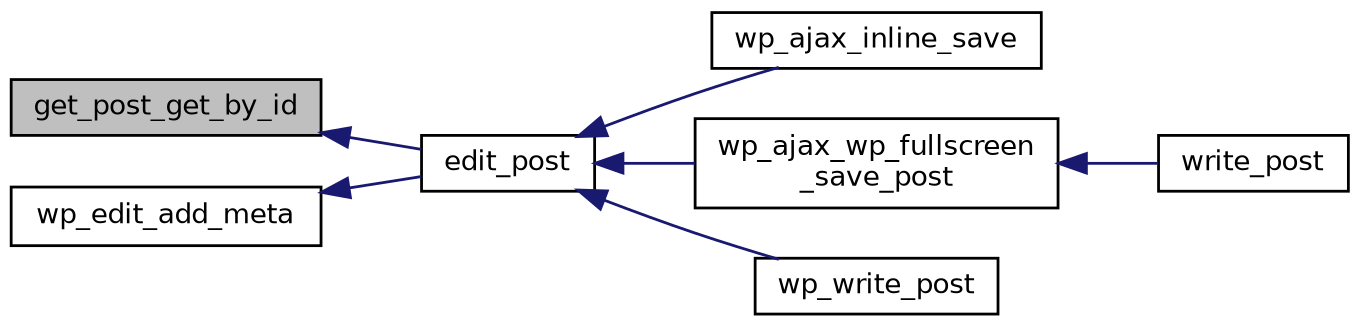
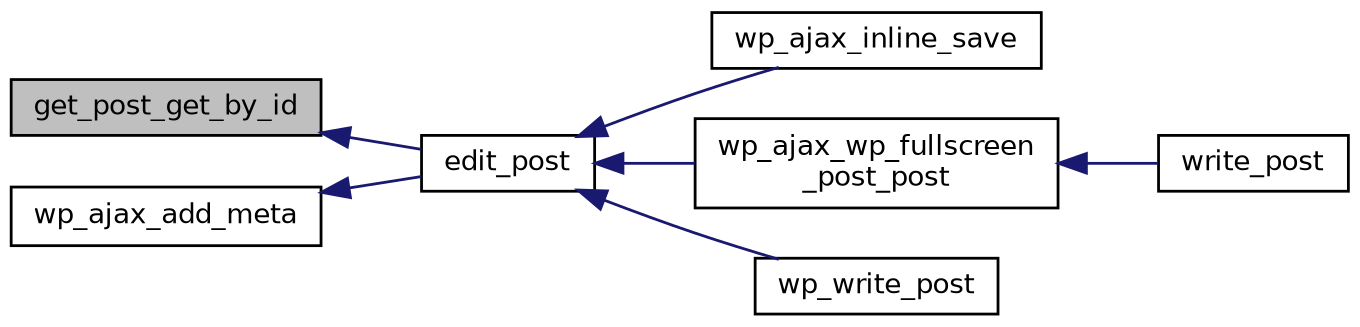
(877, 163) -> (877, 163)
(166, 216) -> (166, 216)
